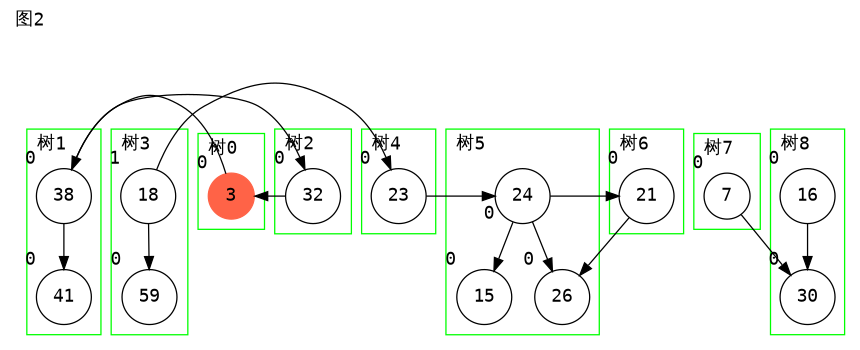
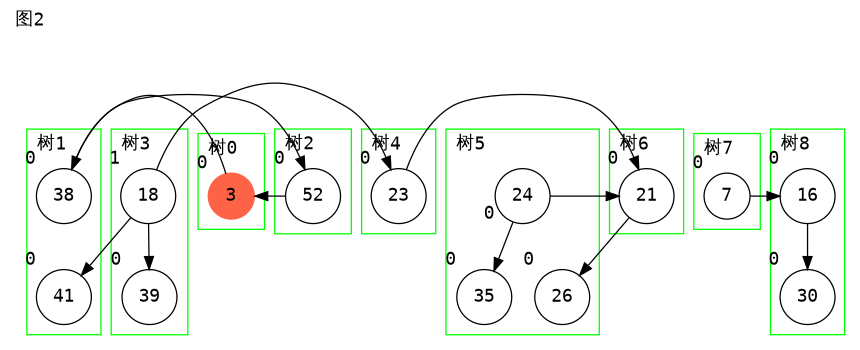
(313, 196) -> (313, 196)
(454, 196) -> (516, 95)
(64, 240) -> (120, 231)
(762, 240) -> (759, 196)
(540, 241) -> none
(150, 297) -> (150, 297)
(484, 297) -> (484, 297)
